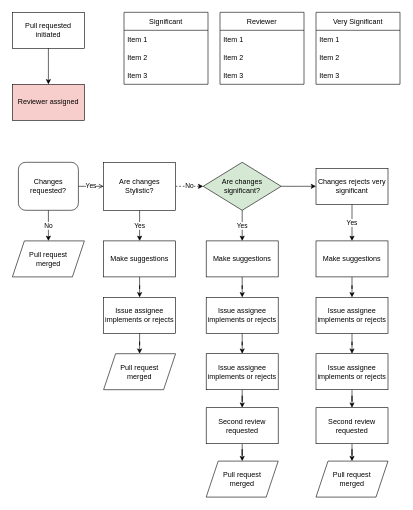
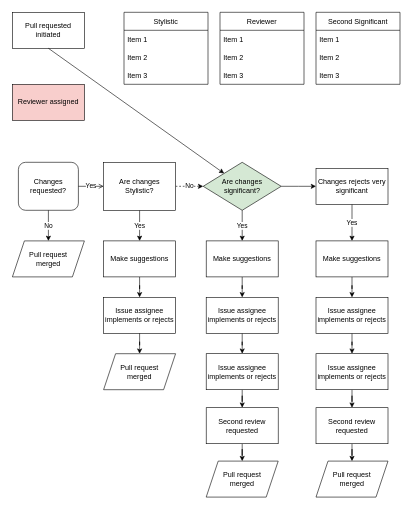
(166, 22) -> (166, 22)
(358, 22) -> (358, 22)
(48, 64) -> (134, 109)
